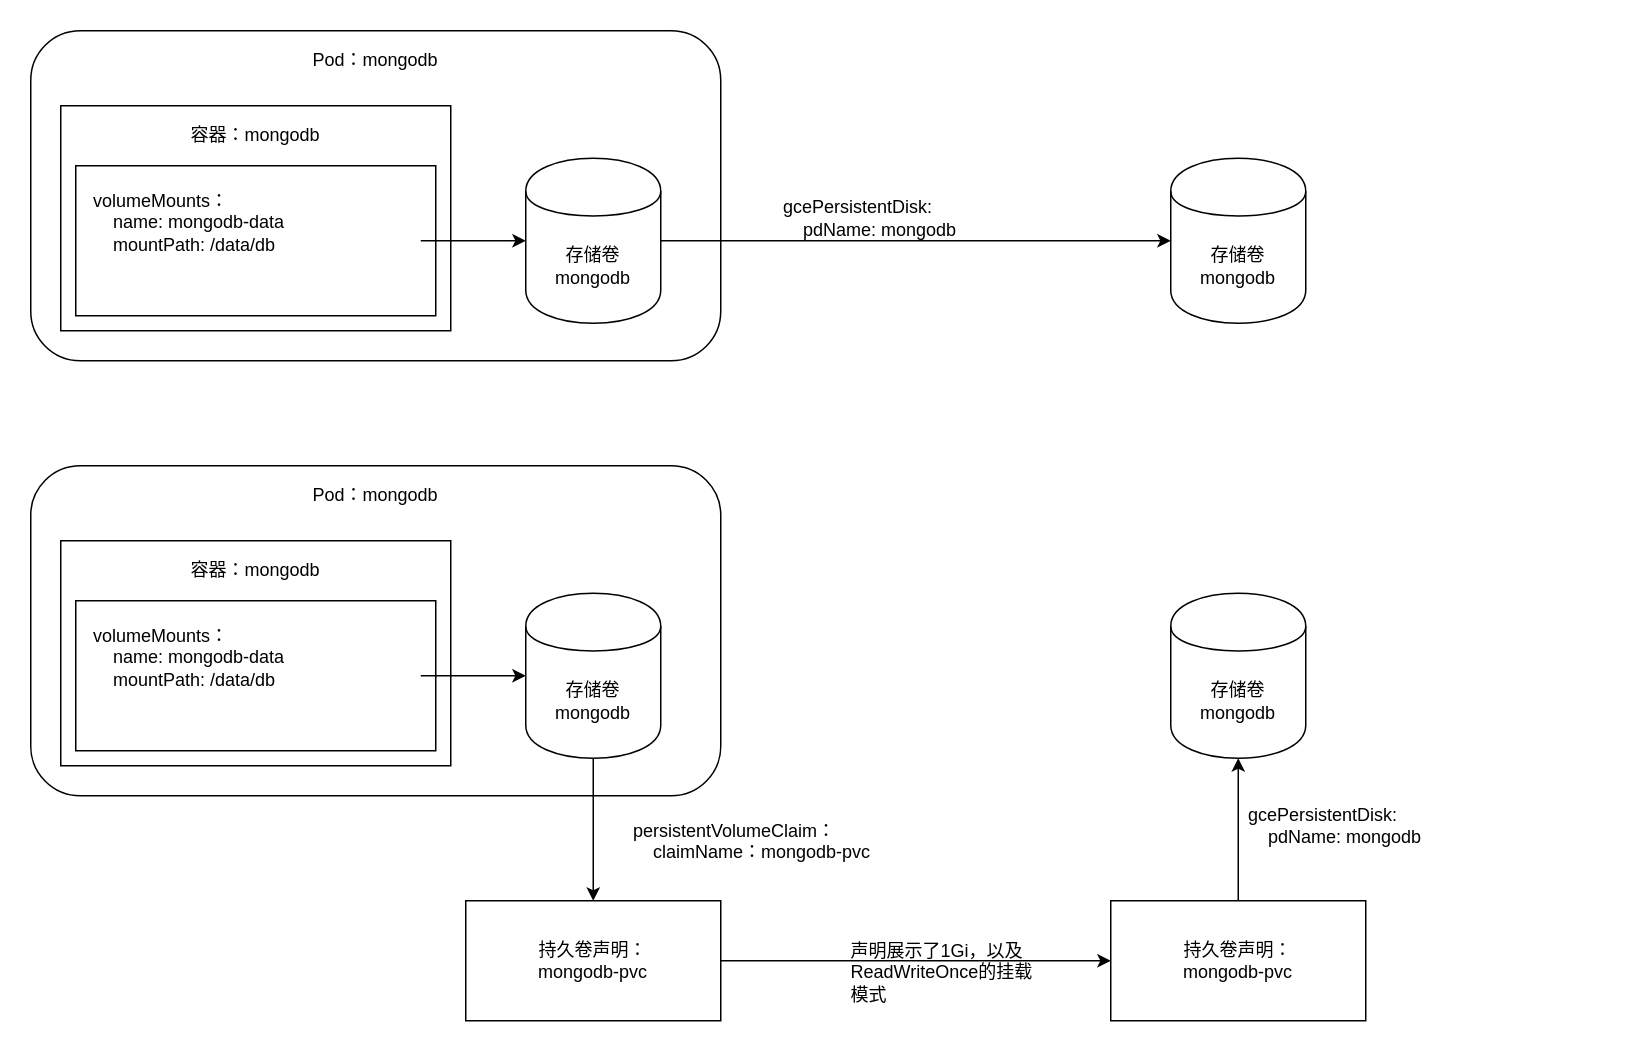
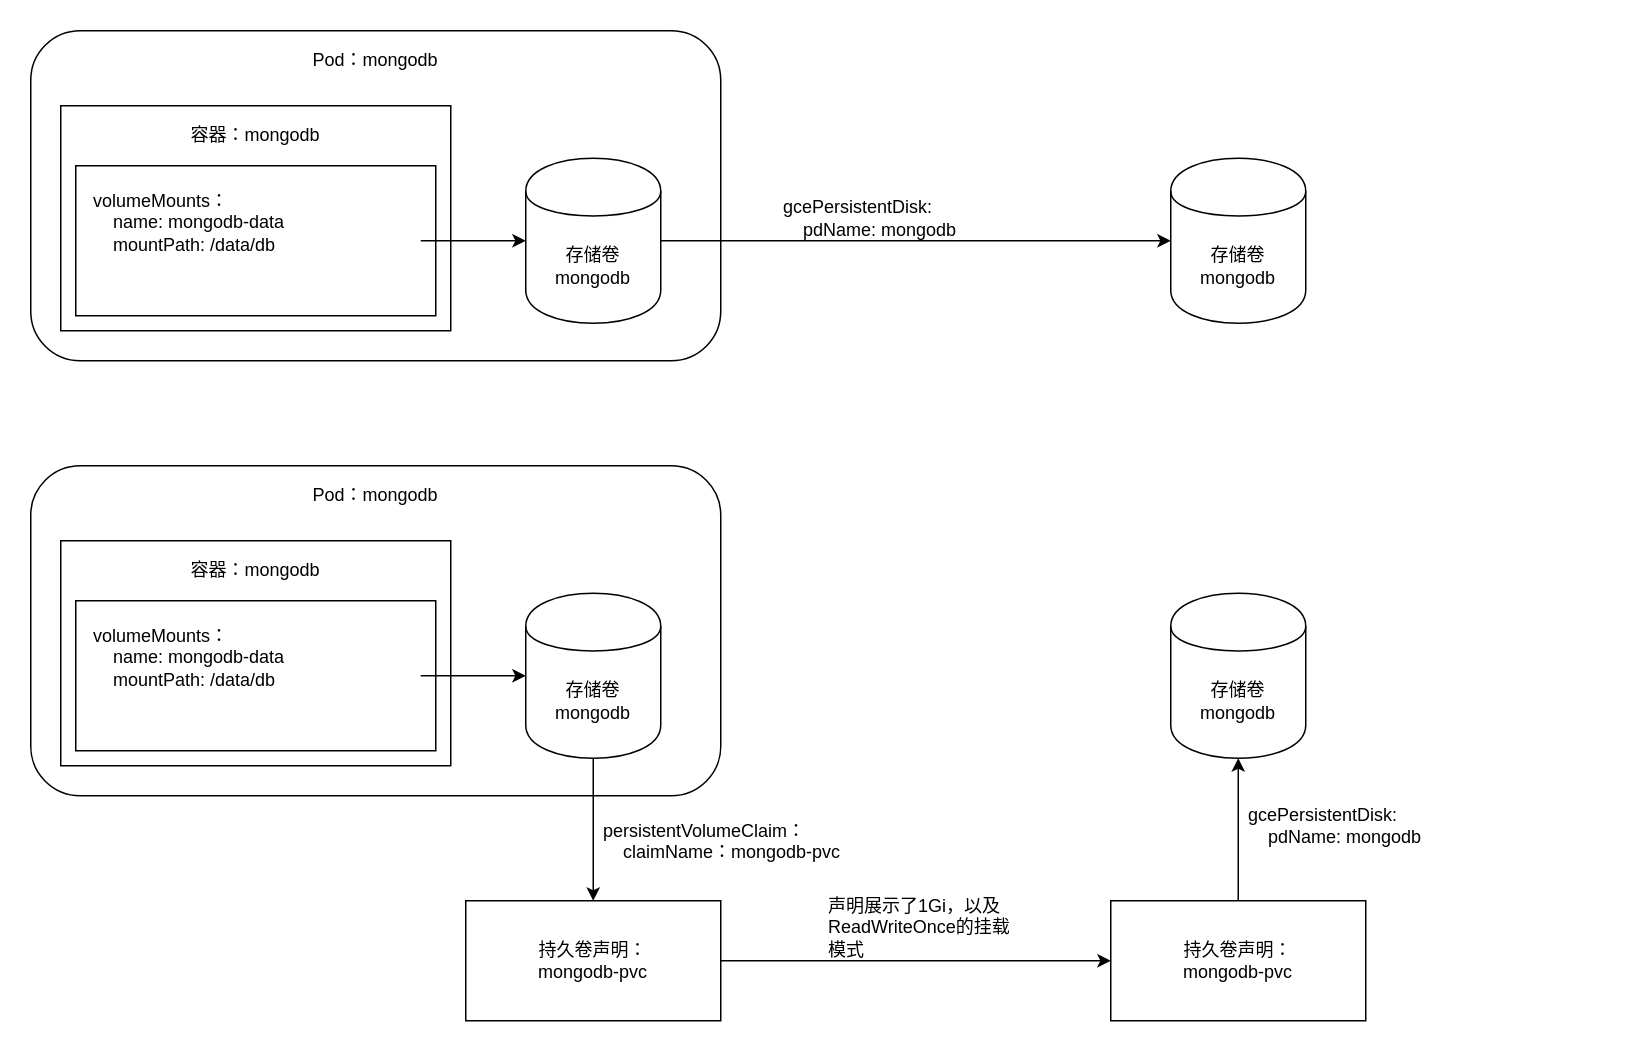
(818, 841) -> (788, 841)
(946, 983) -> (923, 938)
